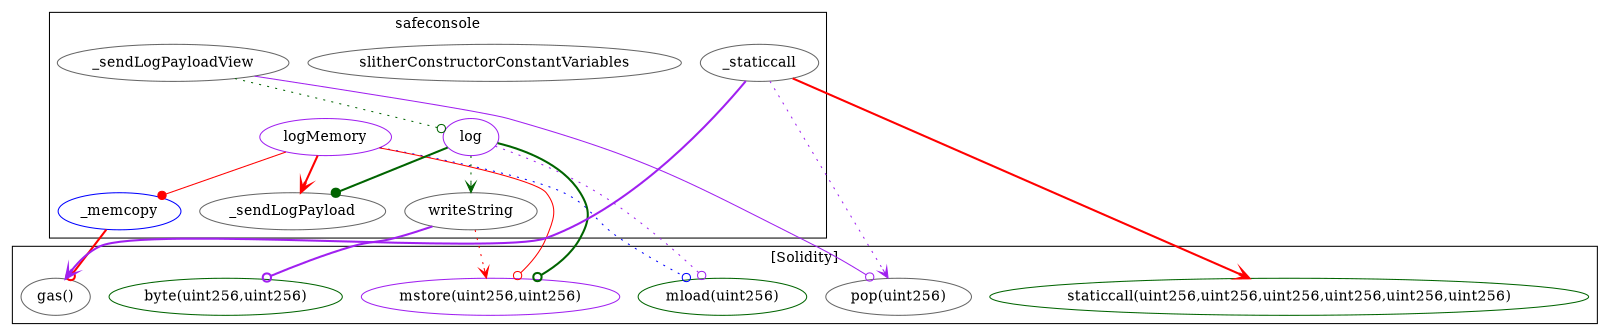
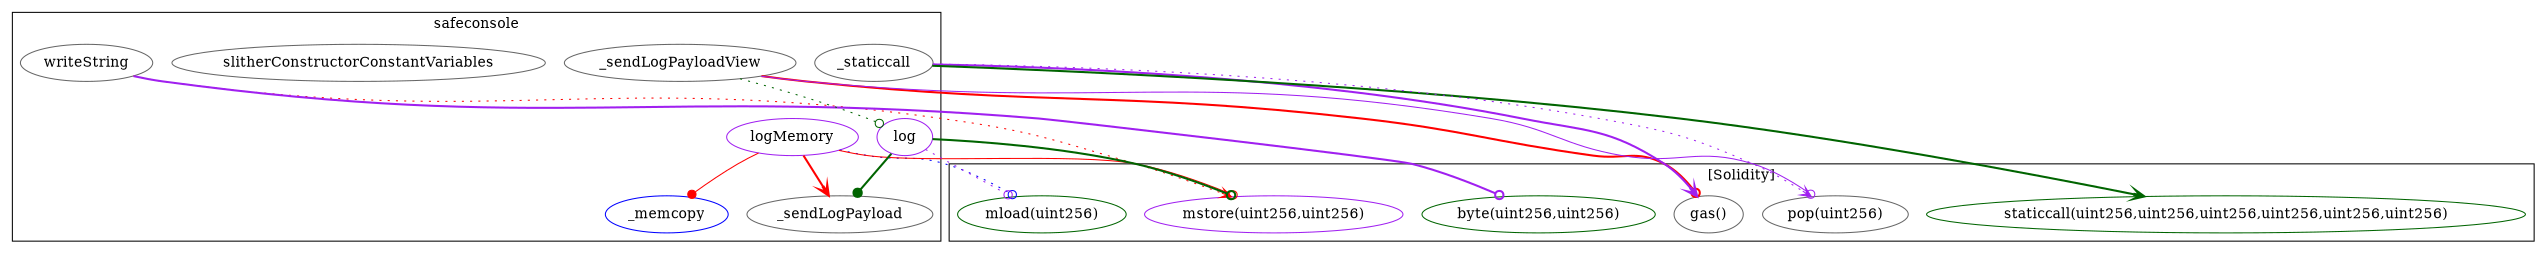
(471, 174) -> none
(1016, 176) -> (1566, 106)
(90, 251) -> (1234, 107)
